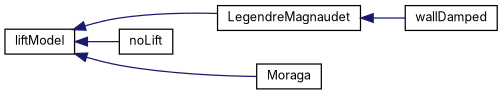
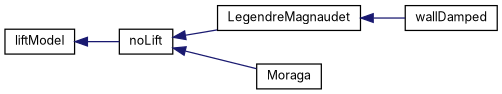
(151, 15) -> (201, 33)
(171, 72) -> (221, 60)
